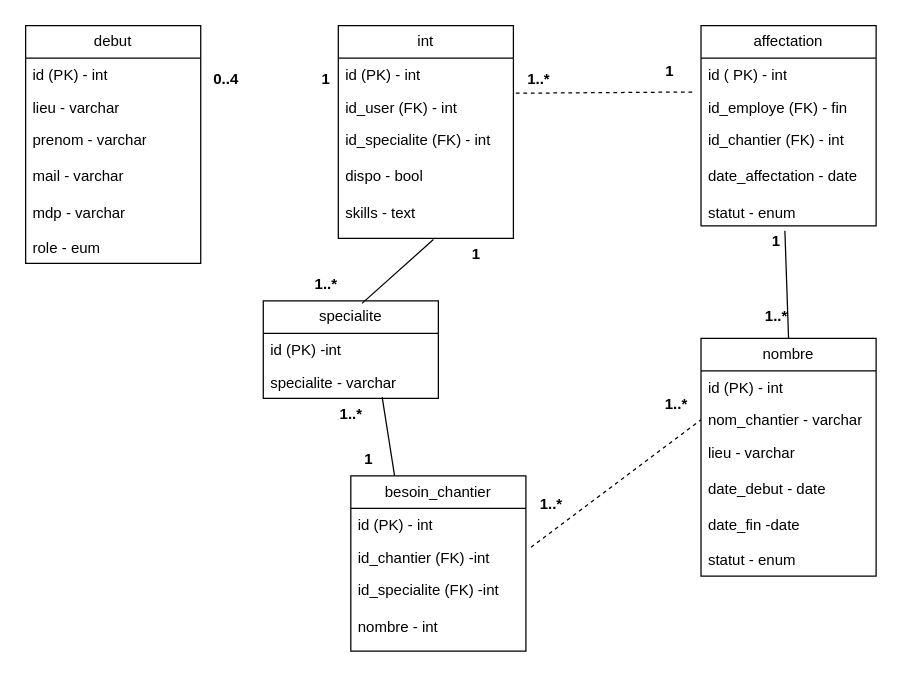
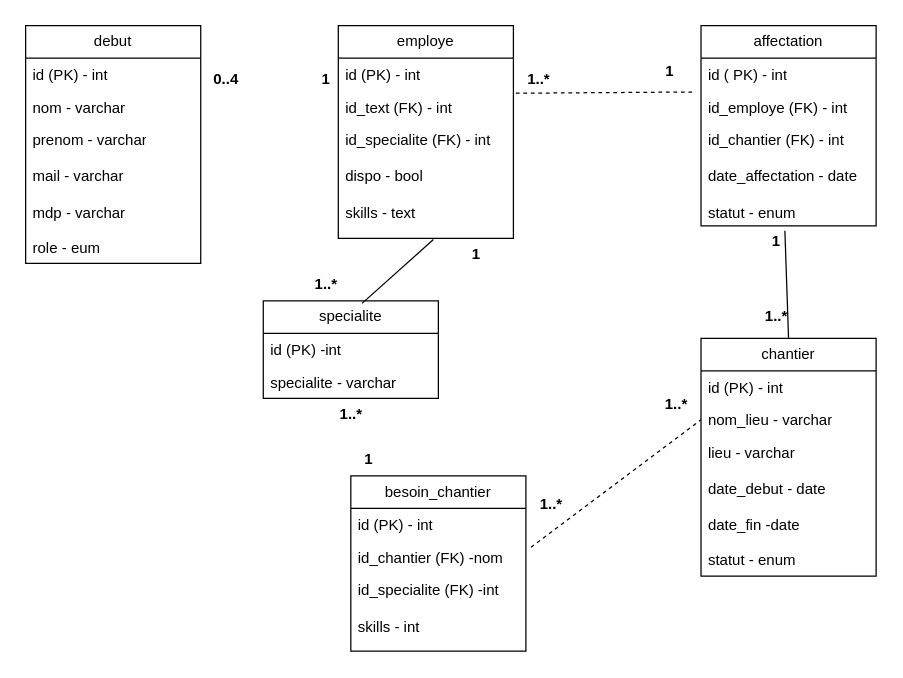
(426, 42) -> (426, 42)
(84, 108) -> (84, 108)
(411, 108) -> (411, 108)
(785, 108) -> (785, 108)
(788, 354) -> (788, 354)
(789, 430) -> (776, 421)
(388, 435) -> none
(437, 558) -> (439, 558)
(439, 609) -> (439, 609)
